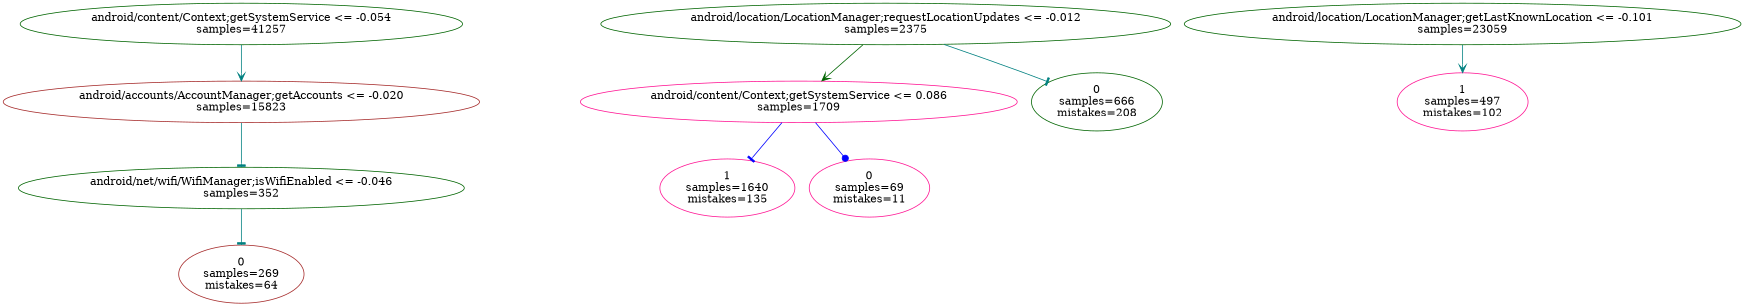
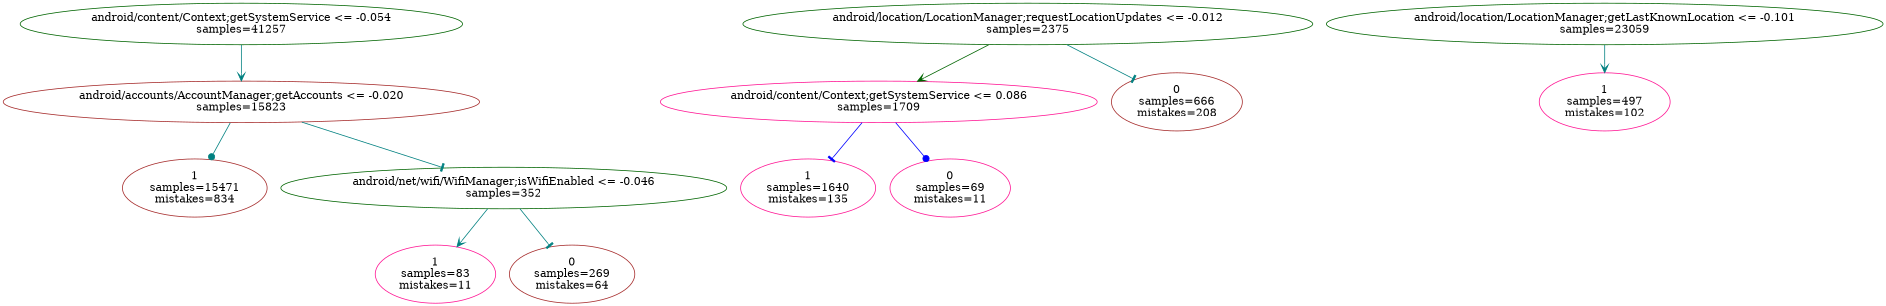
(1097, 102) -> (1177, 102)
none -> (195, 188)
none -> (435, 274)
